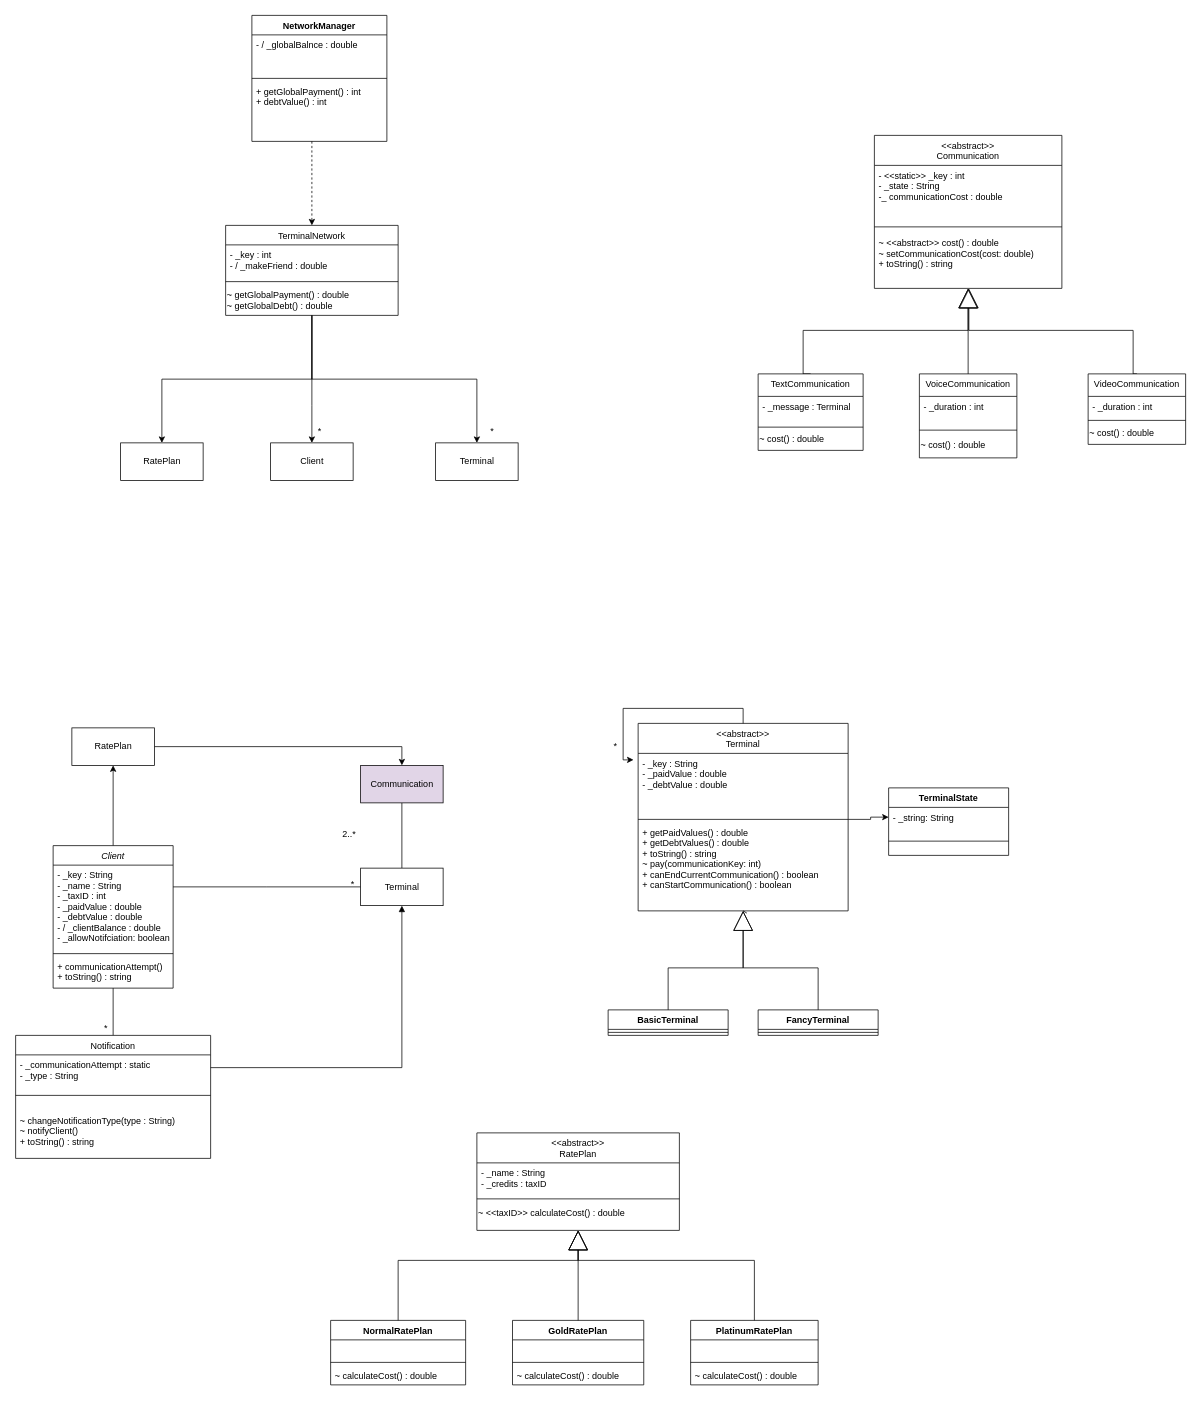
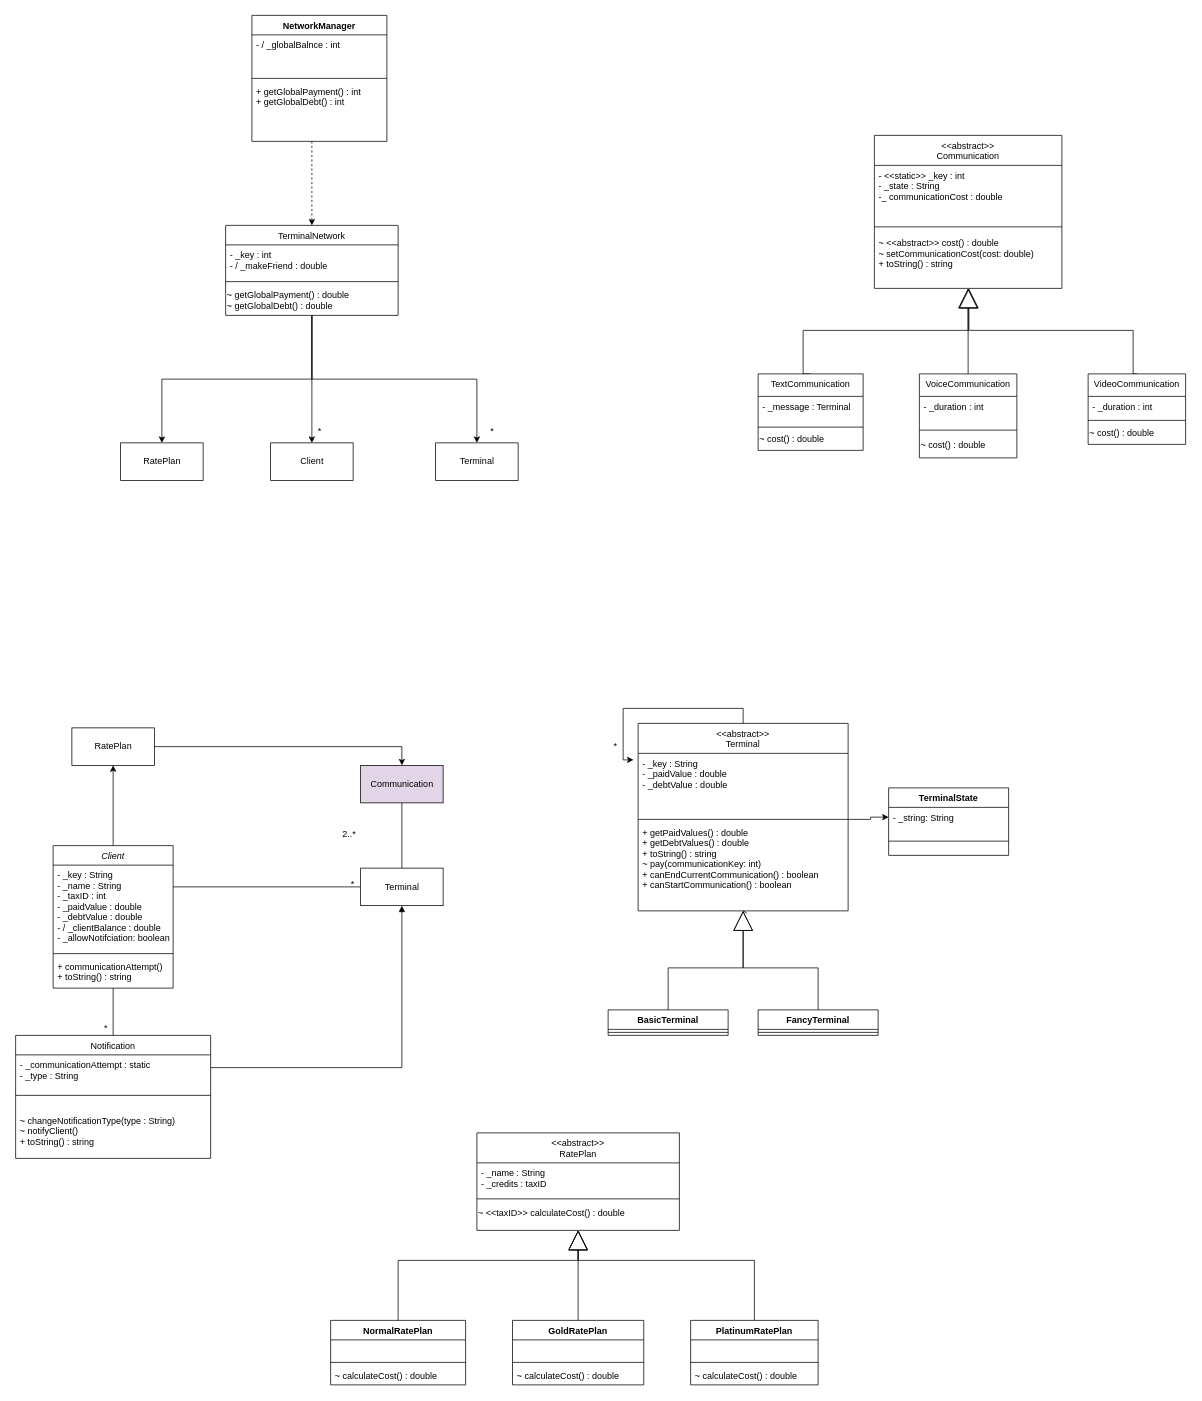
(311, 45) -> (303, 45)
(313, 92) -> (313, 92)
